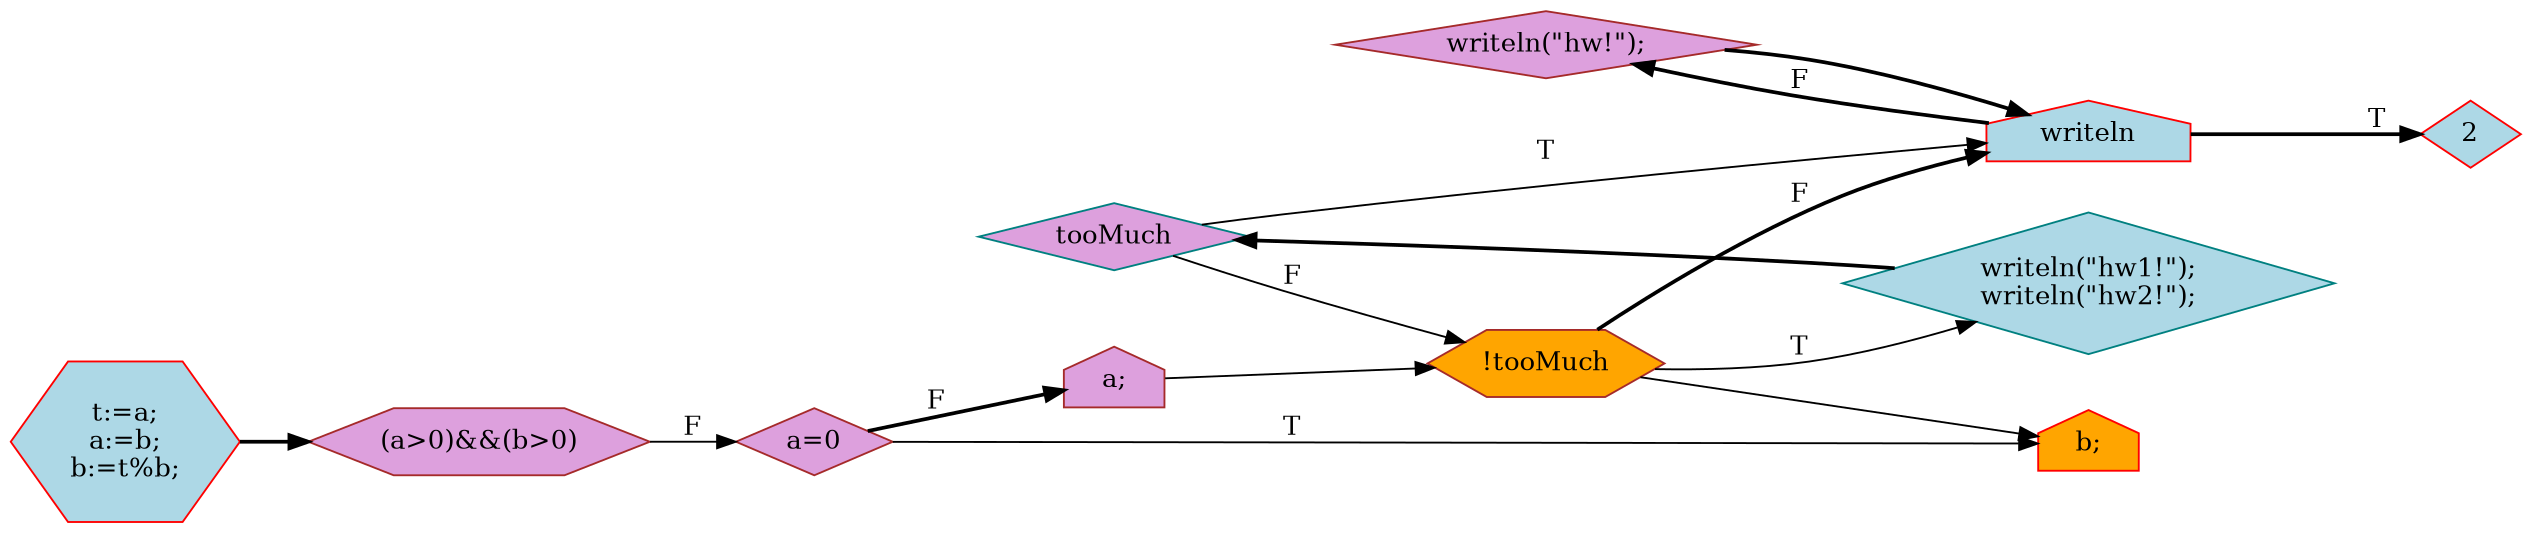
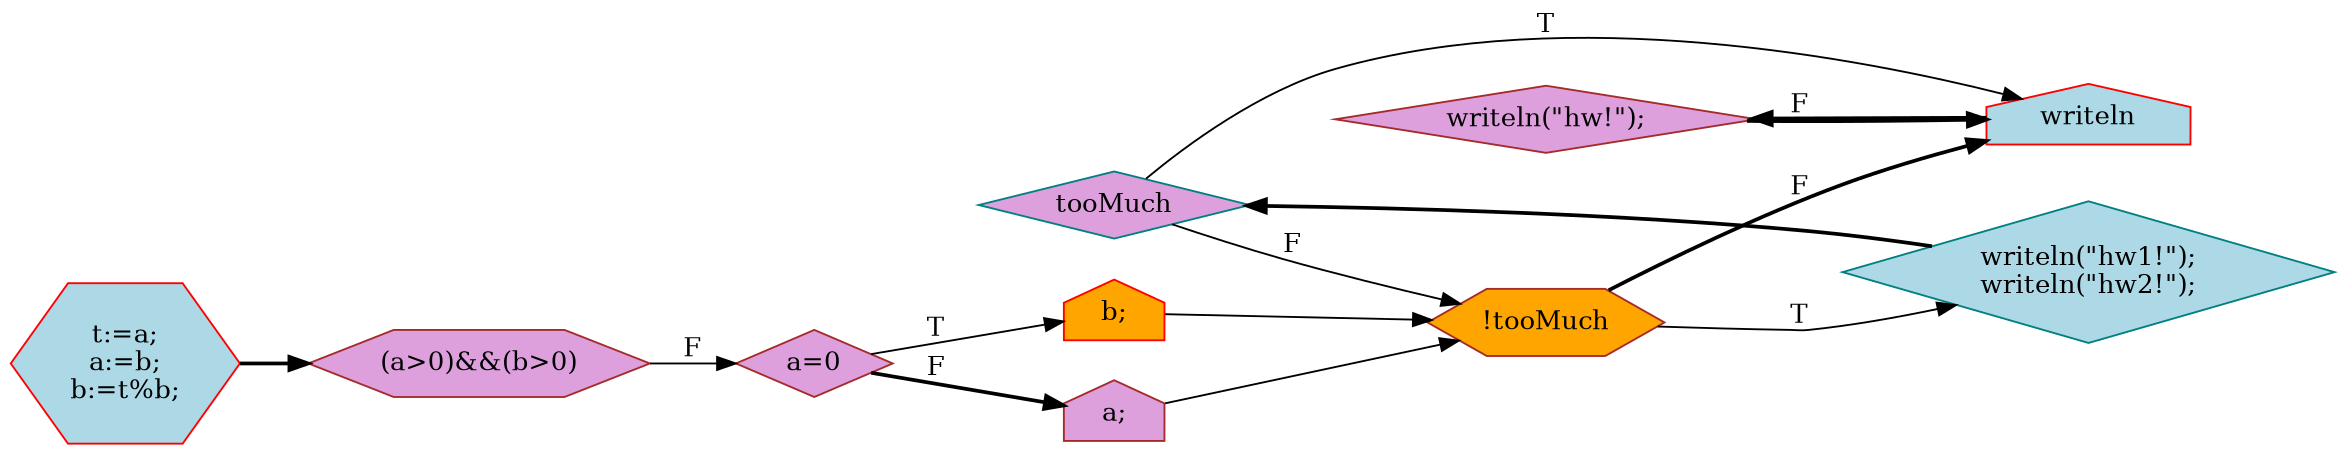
(2471, 134) -> none
(1830, 405) -> (1289, 317)
